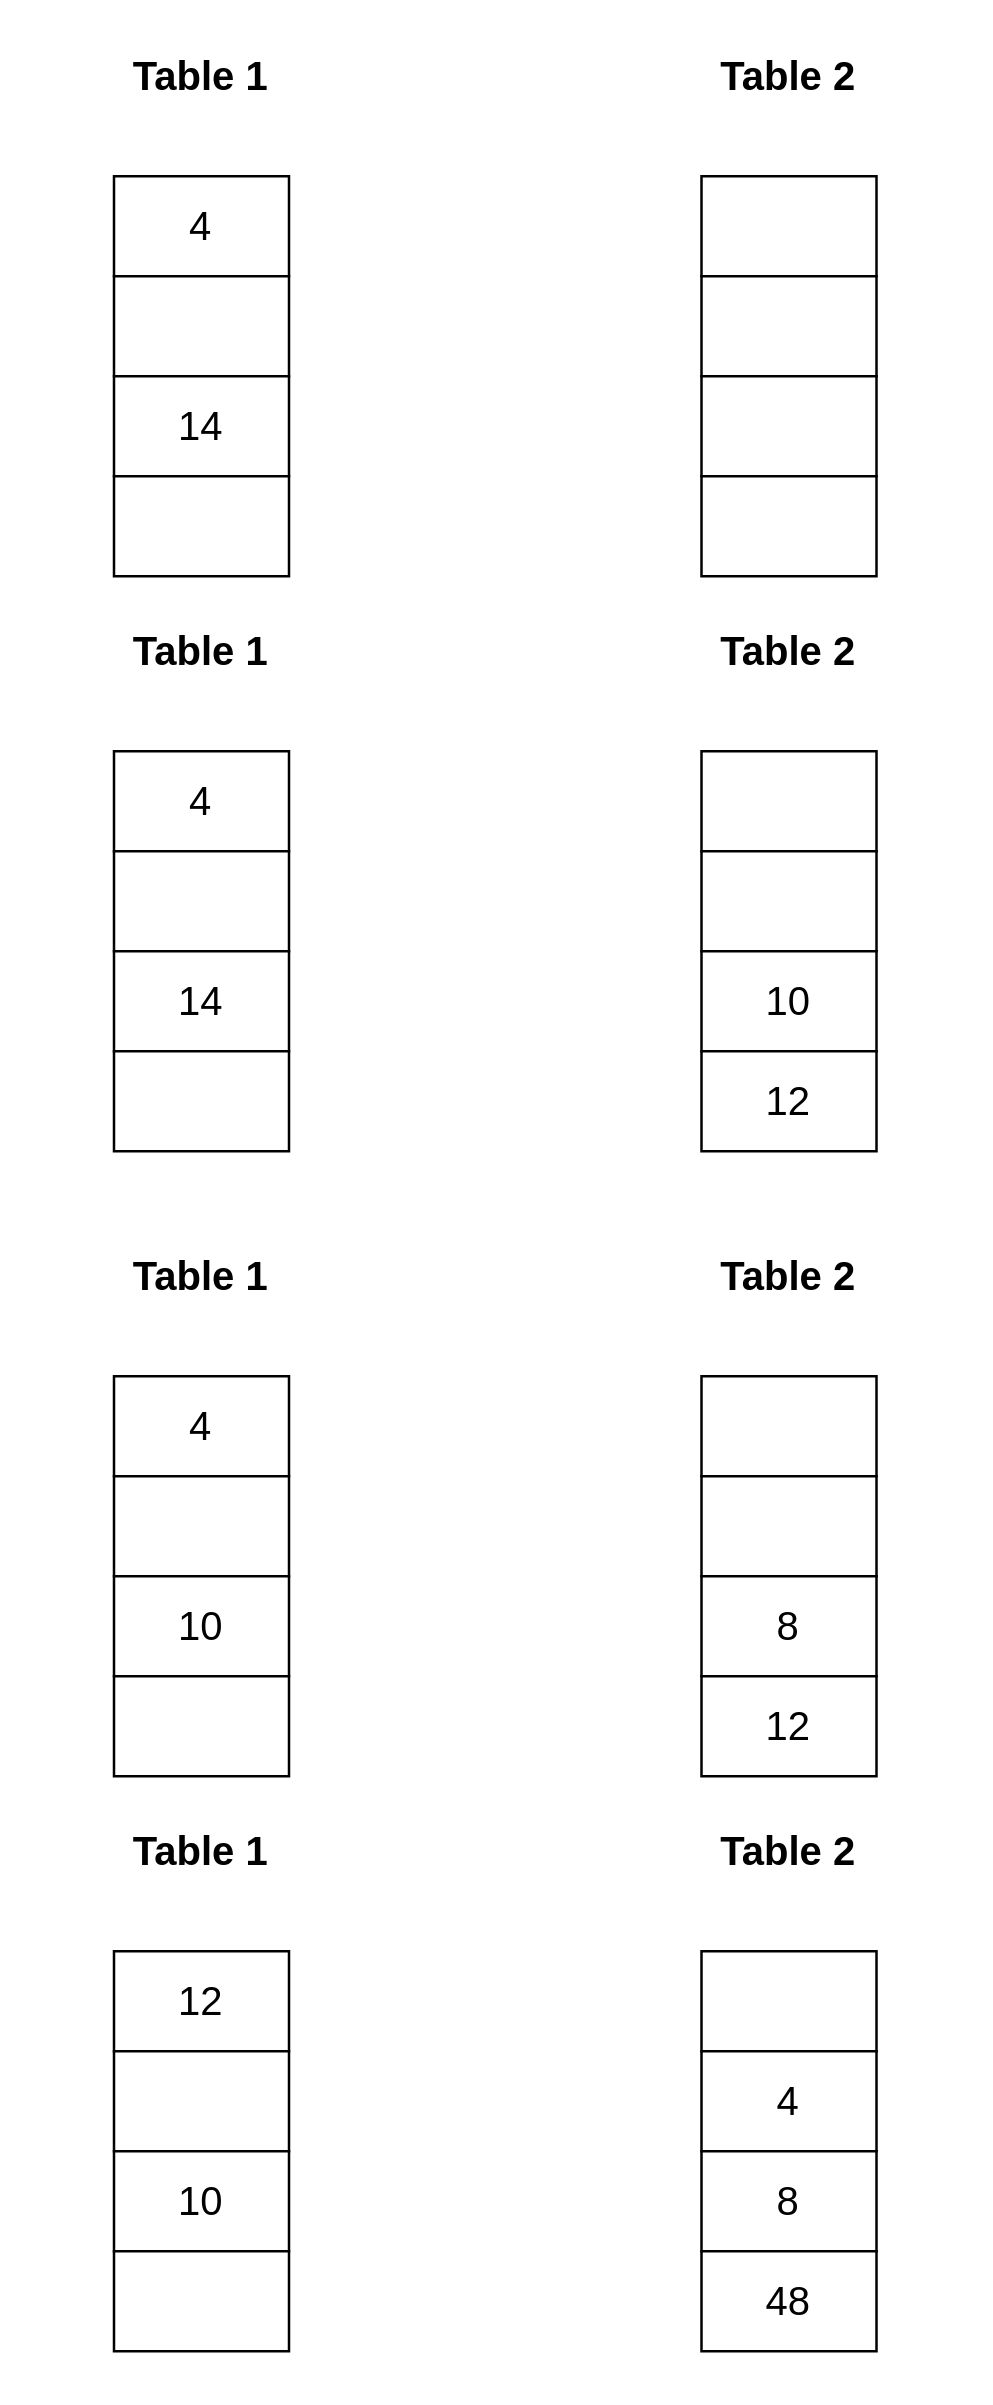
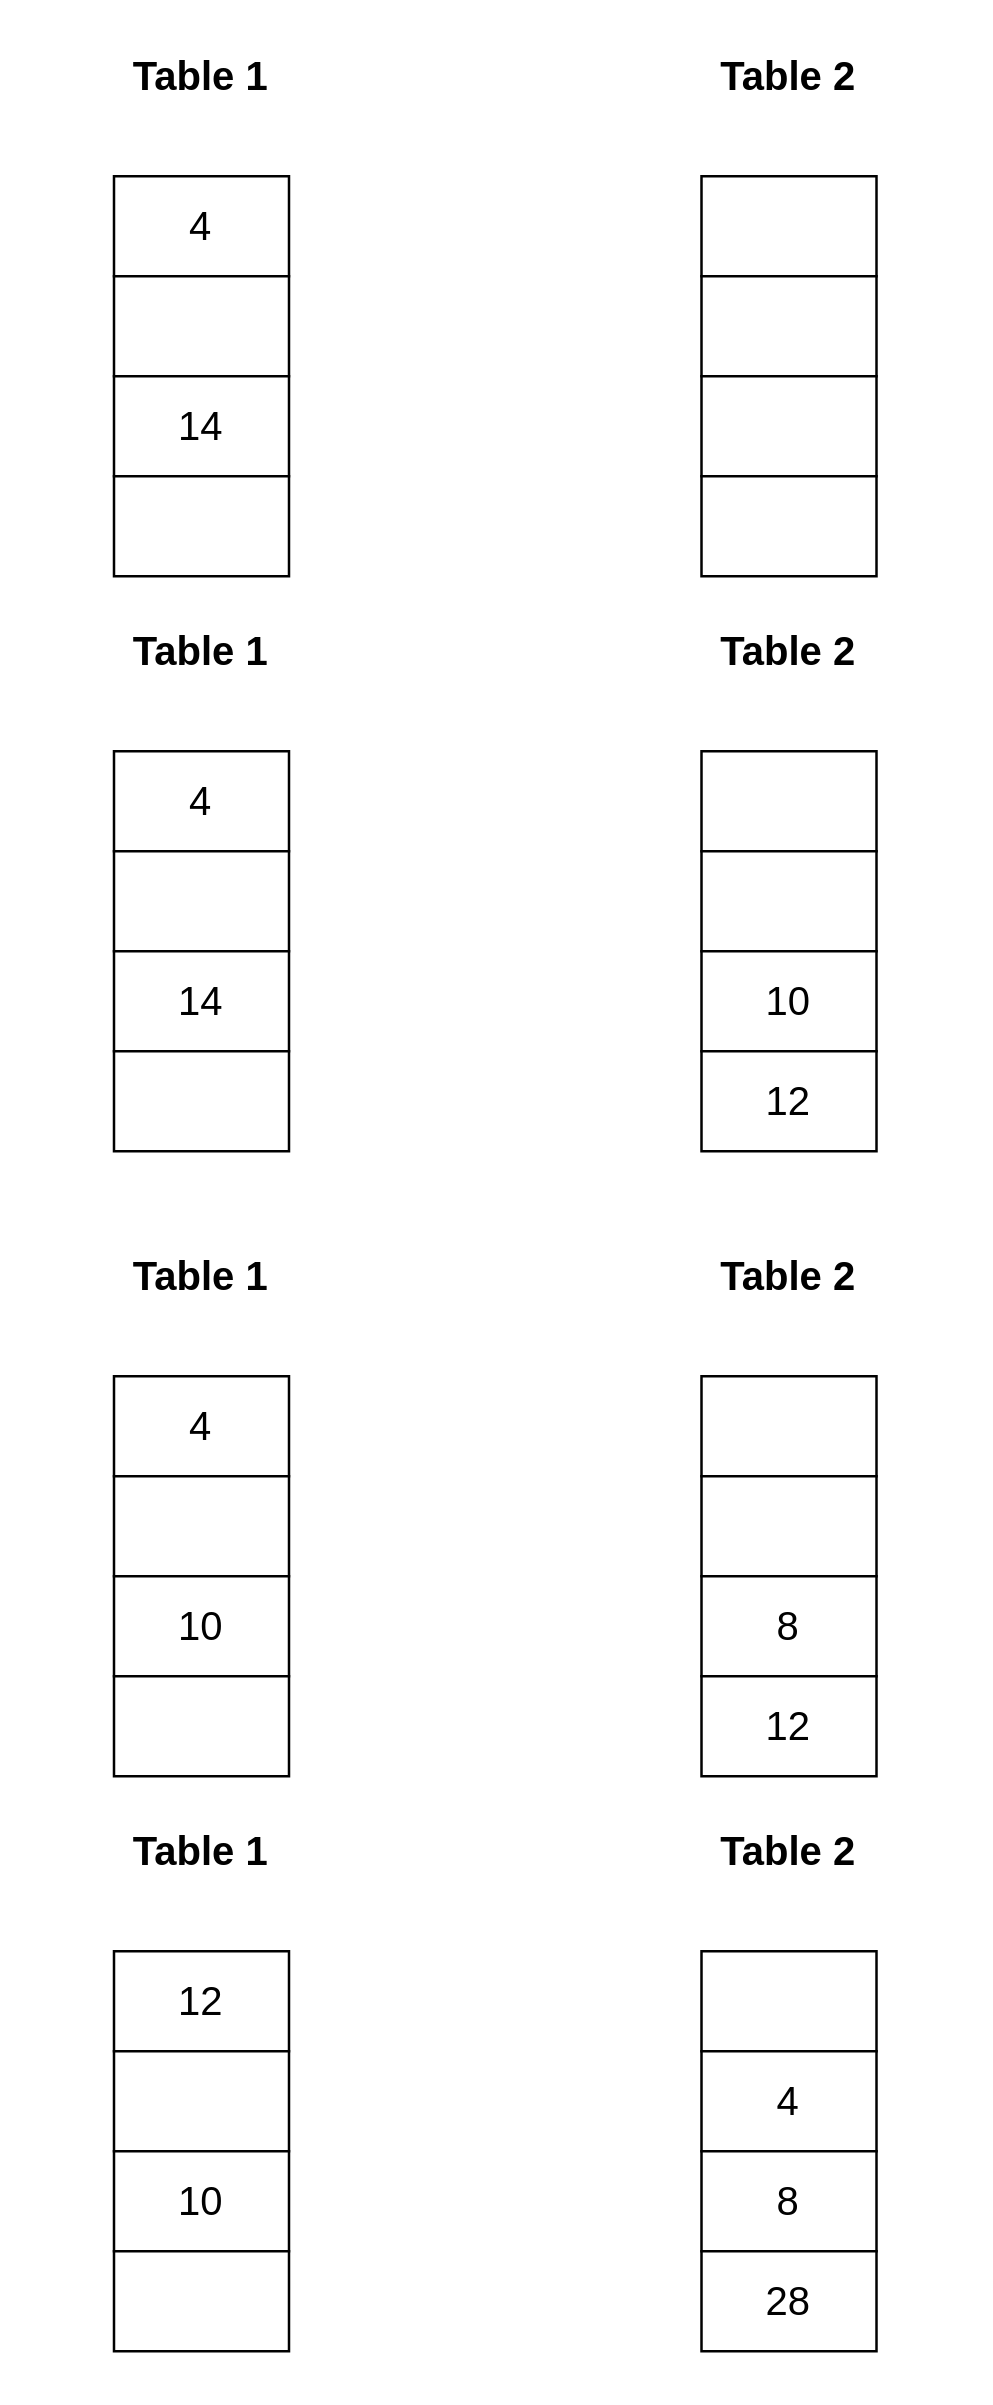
(789, 2301) -> (789, 2301)
